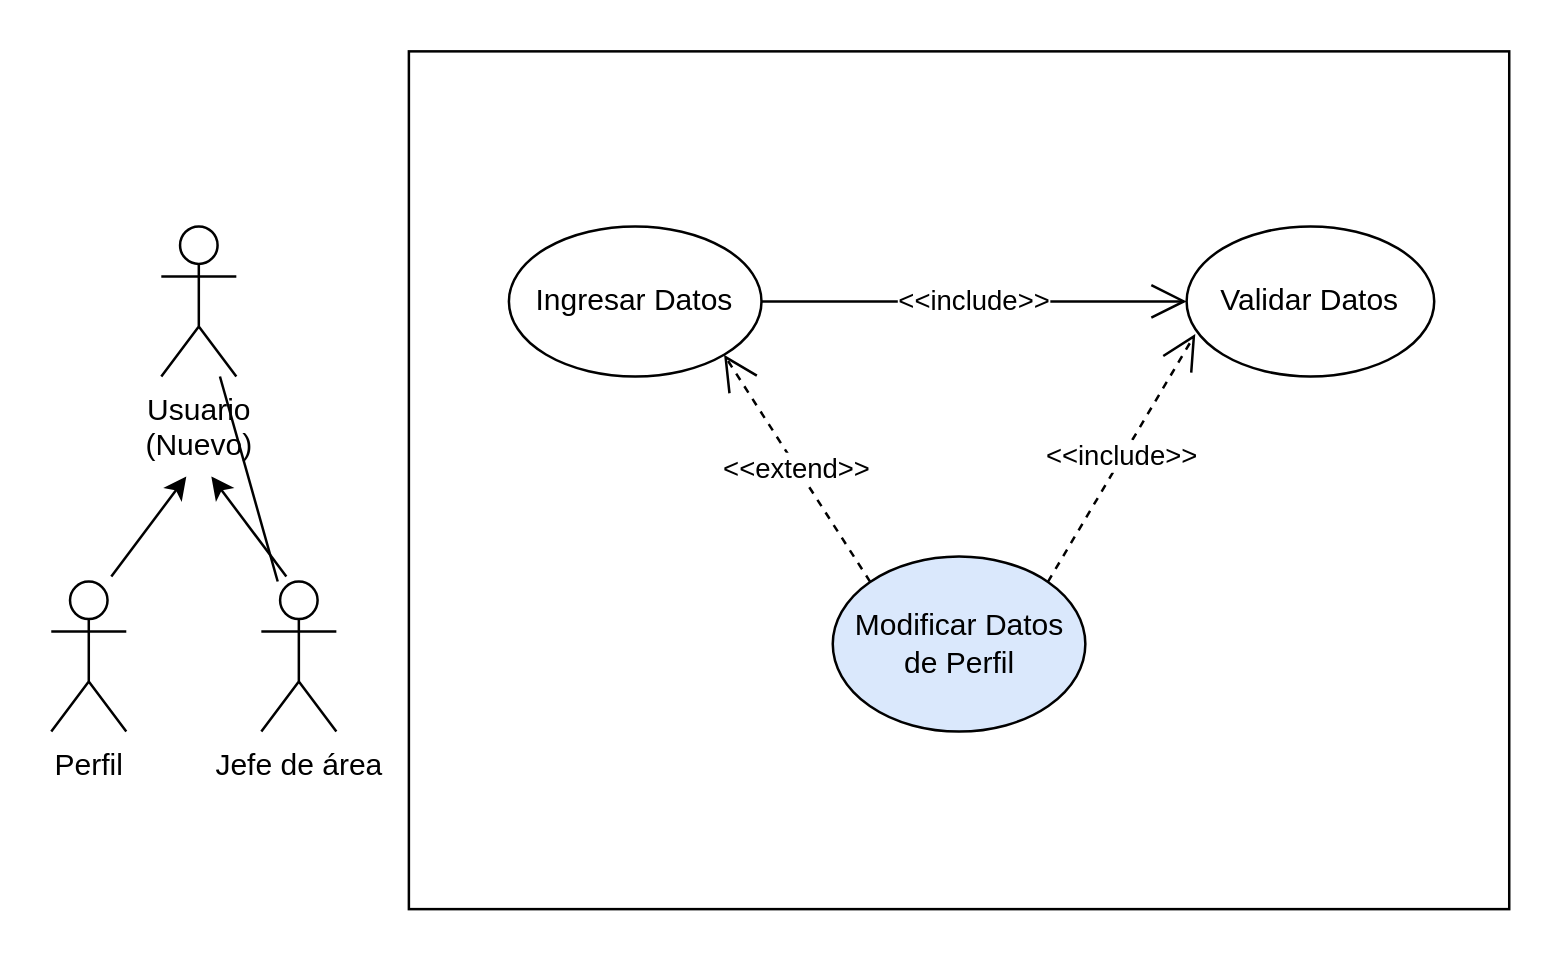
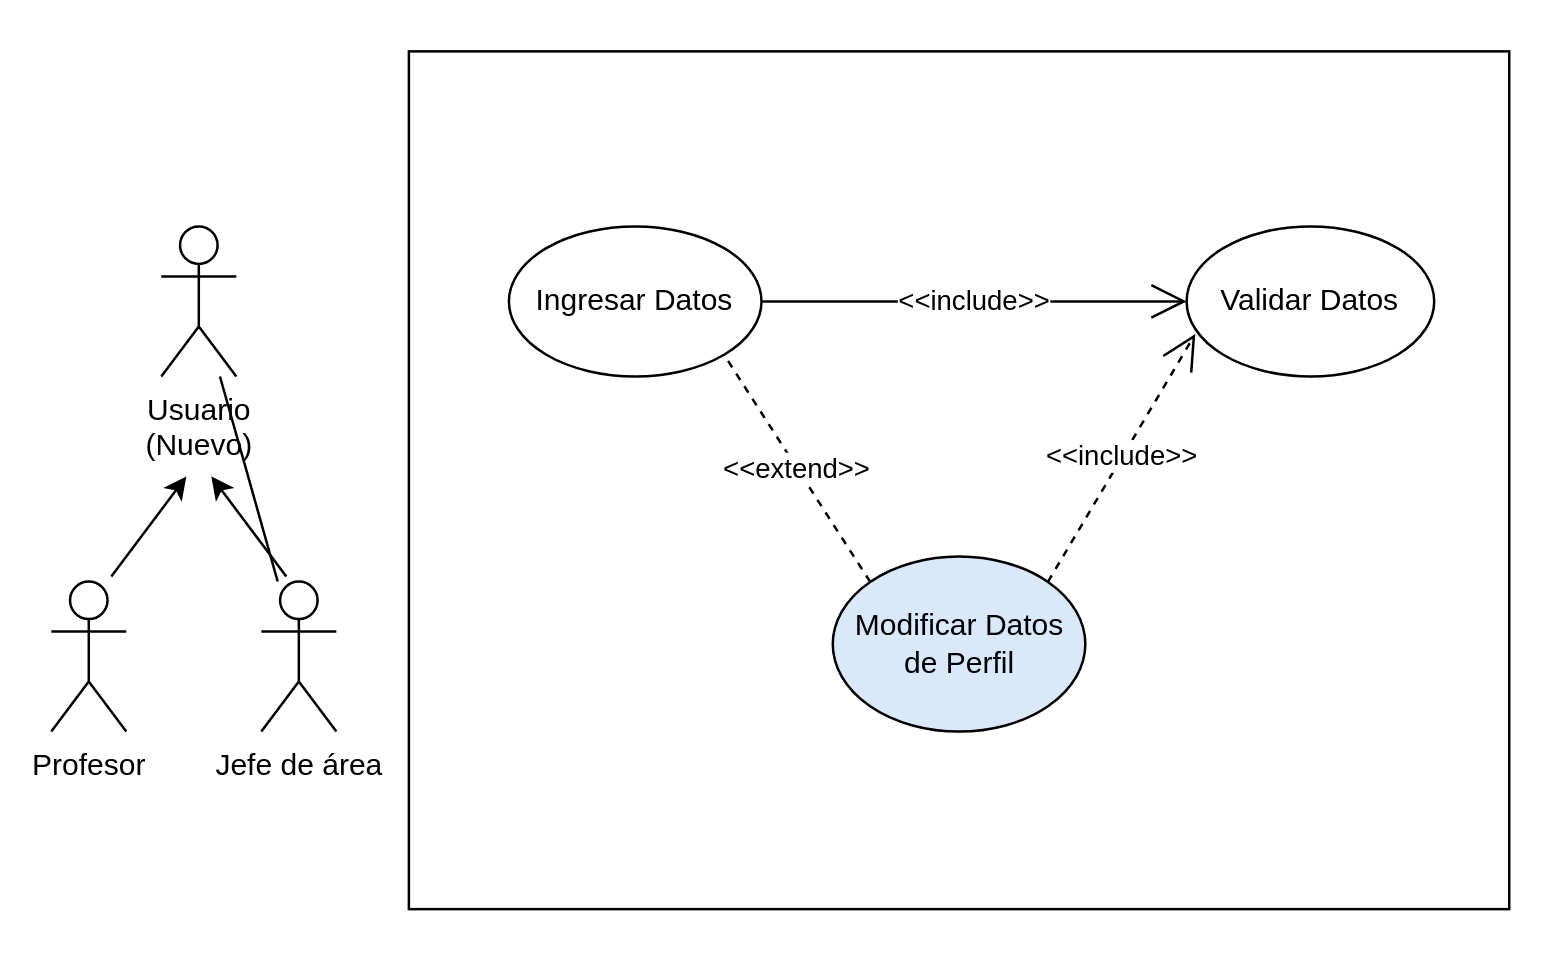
(728, 362) -> (727, 360)
(90, 767) -> (90, 767)
